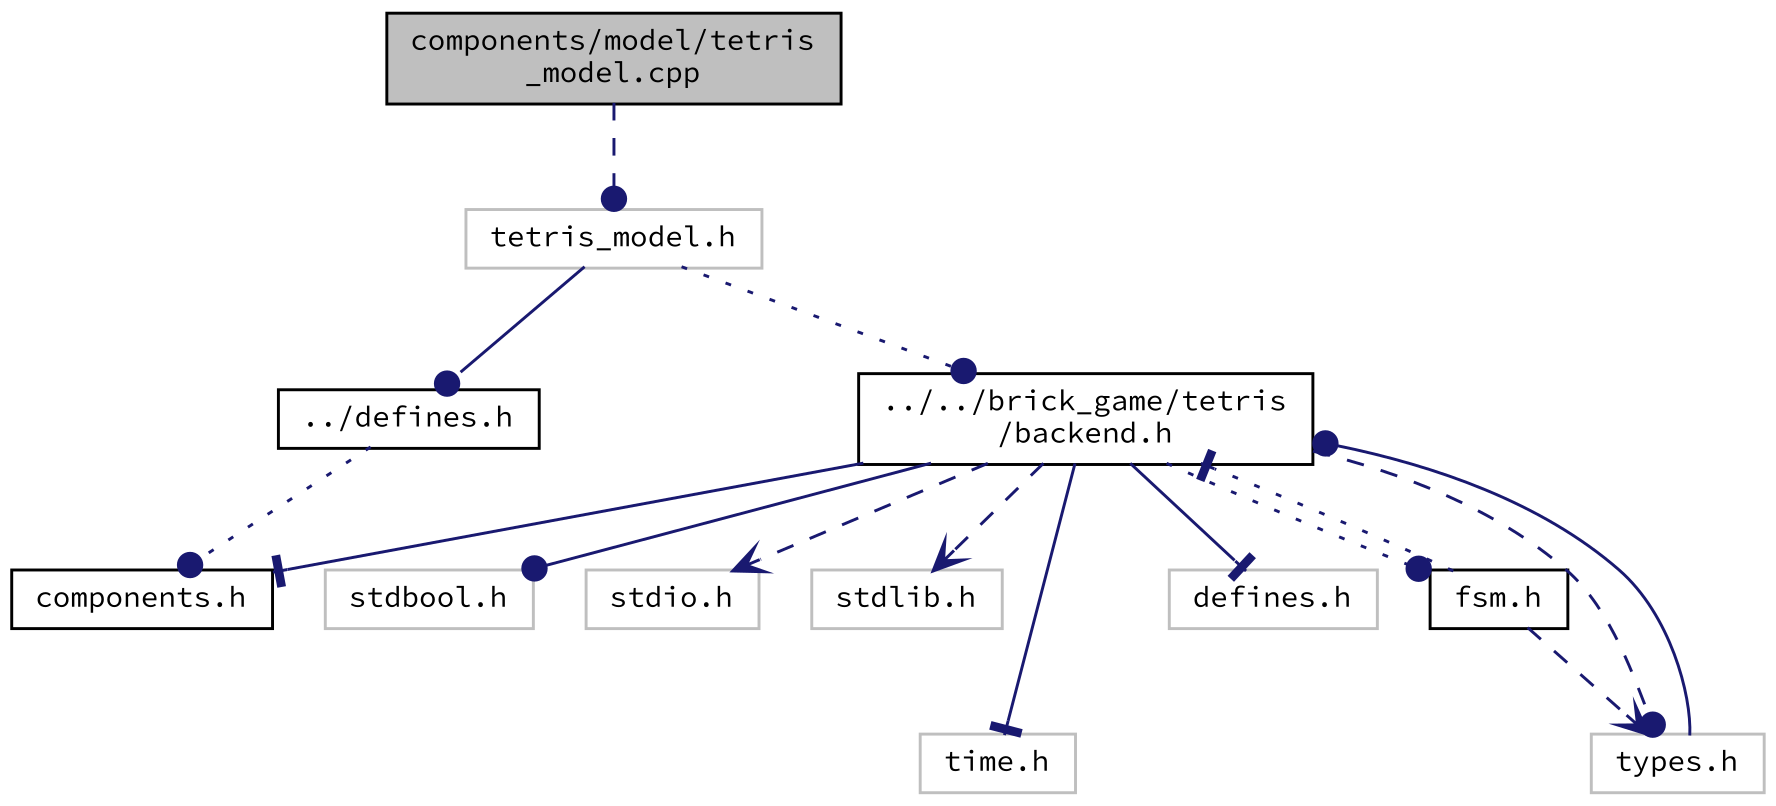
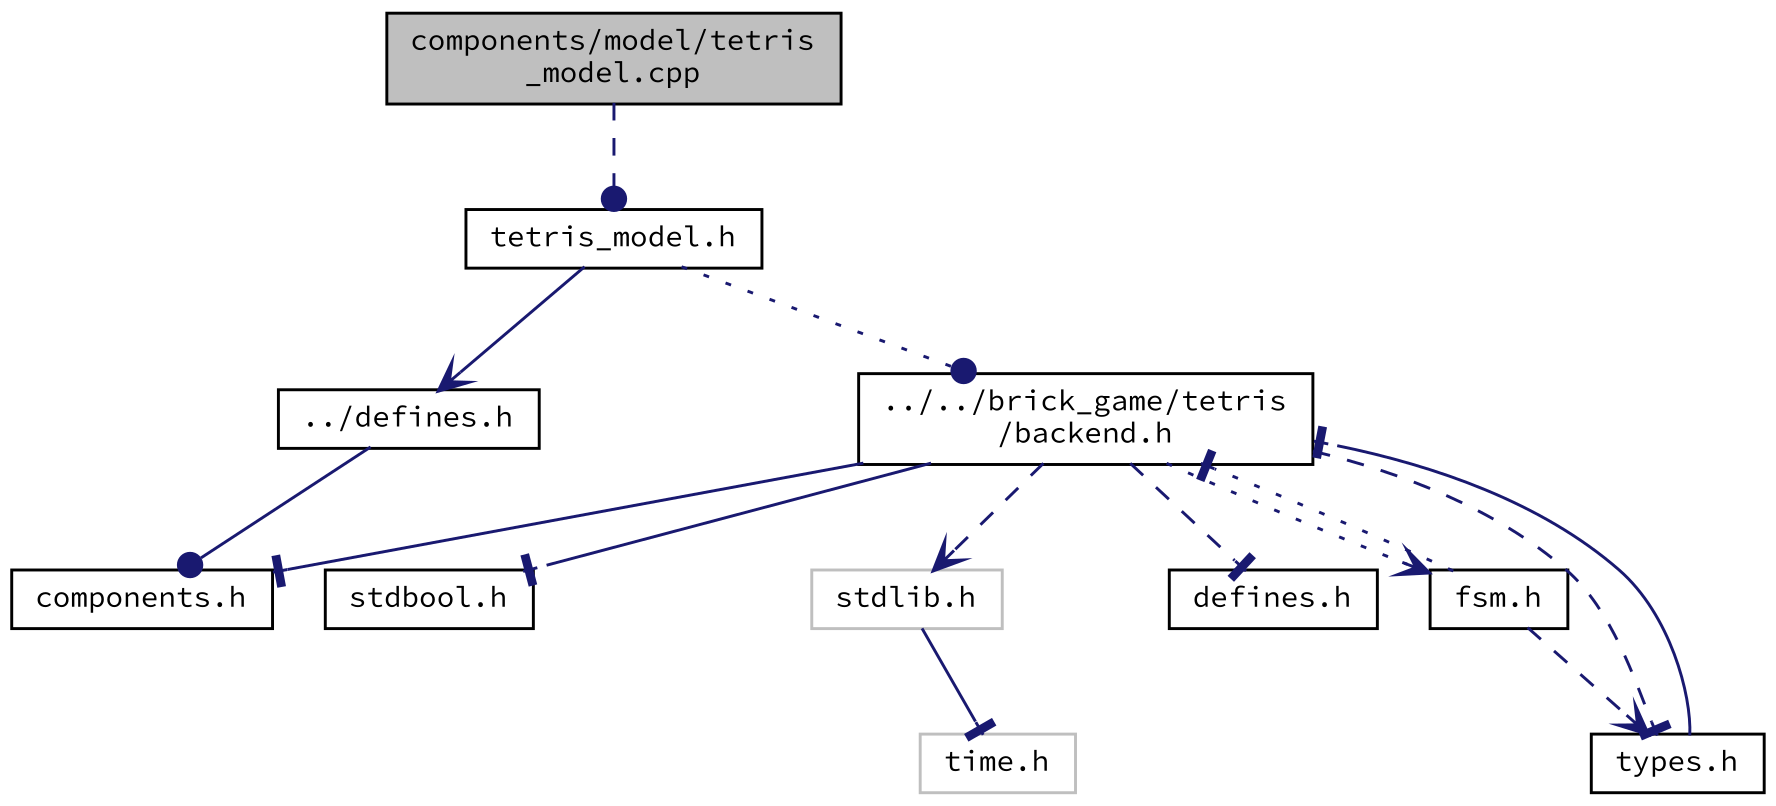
(614, 239) -> (614, 239)
(523, 319) -> (523, 319)
(286, 502) -> (286, 502)
(1182, 512) -> (1182, 512)
(739, 514) -> (739, 514)
(1286, 515) -> (1286, 515)
(1568, 533) -> (1568, 533)
(1524, 538) -> (1524, 538)
(1042, 592) -> (949, 675)
(429, 599) -> (429, 599)
(673, 599) -> none
(1273, 599) -> (1273, 599)
(1678, 763) -> (1678, 763)
